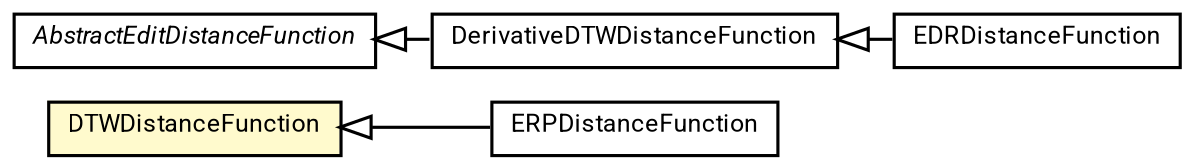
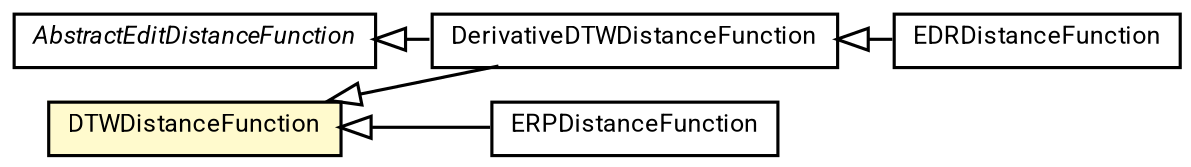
none -> (429, 80)
